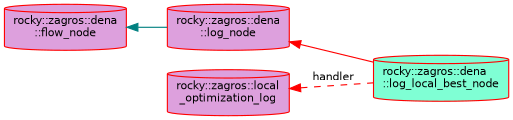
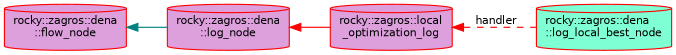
(337, 53) -> (316, 27)
